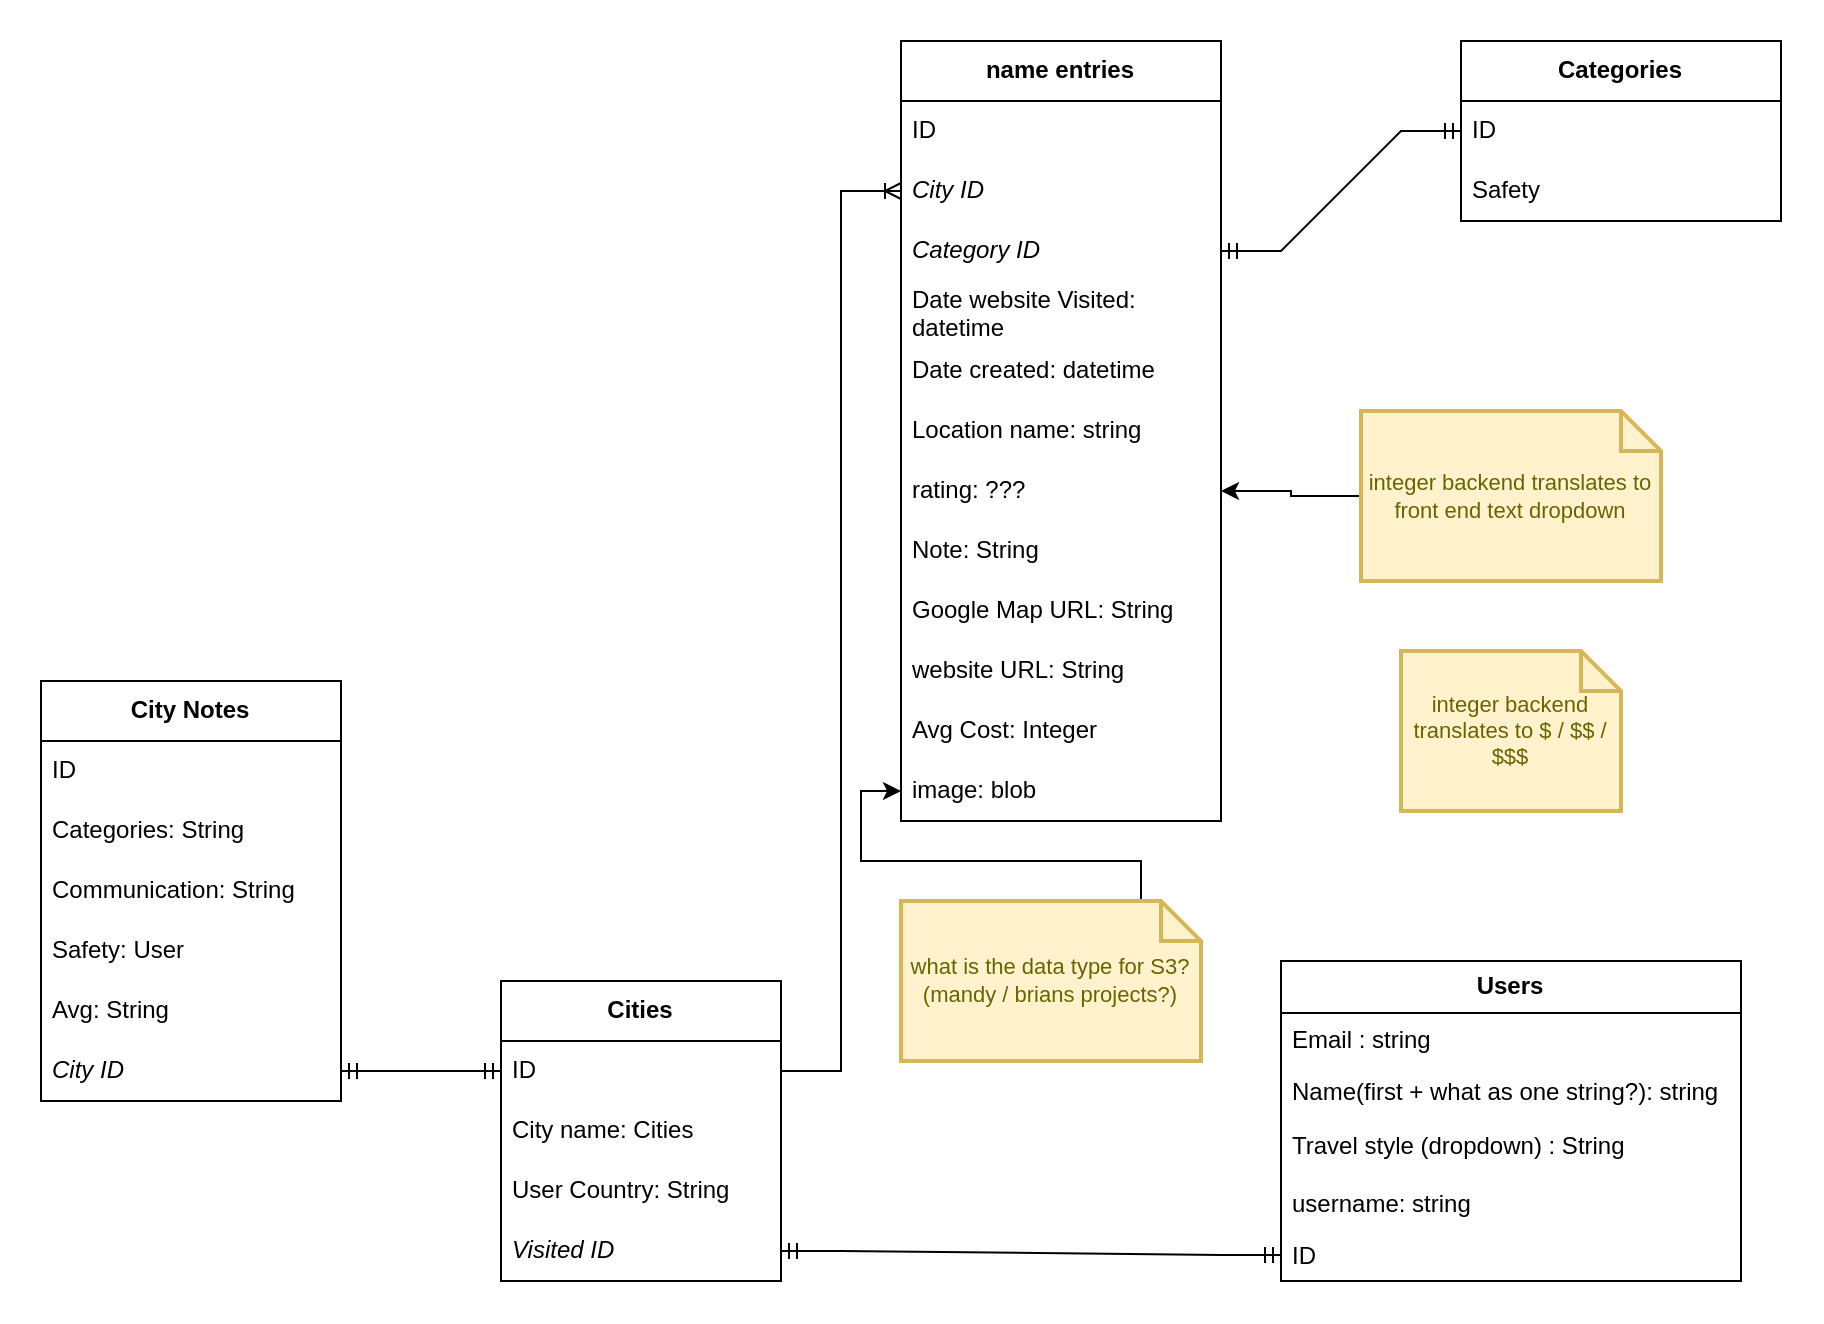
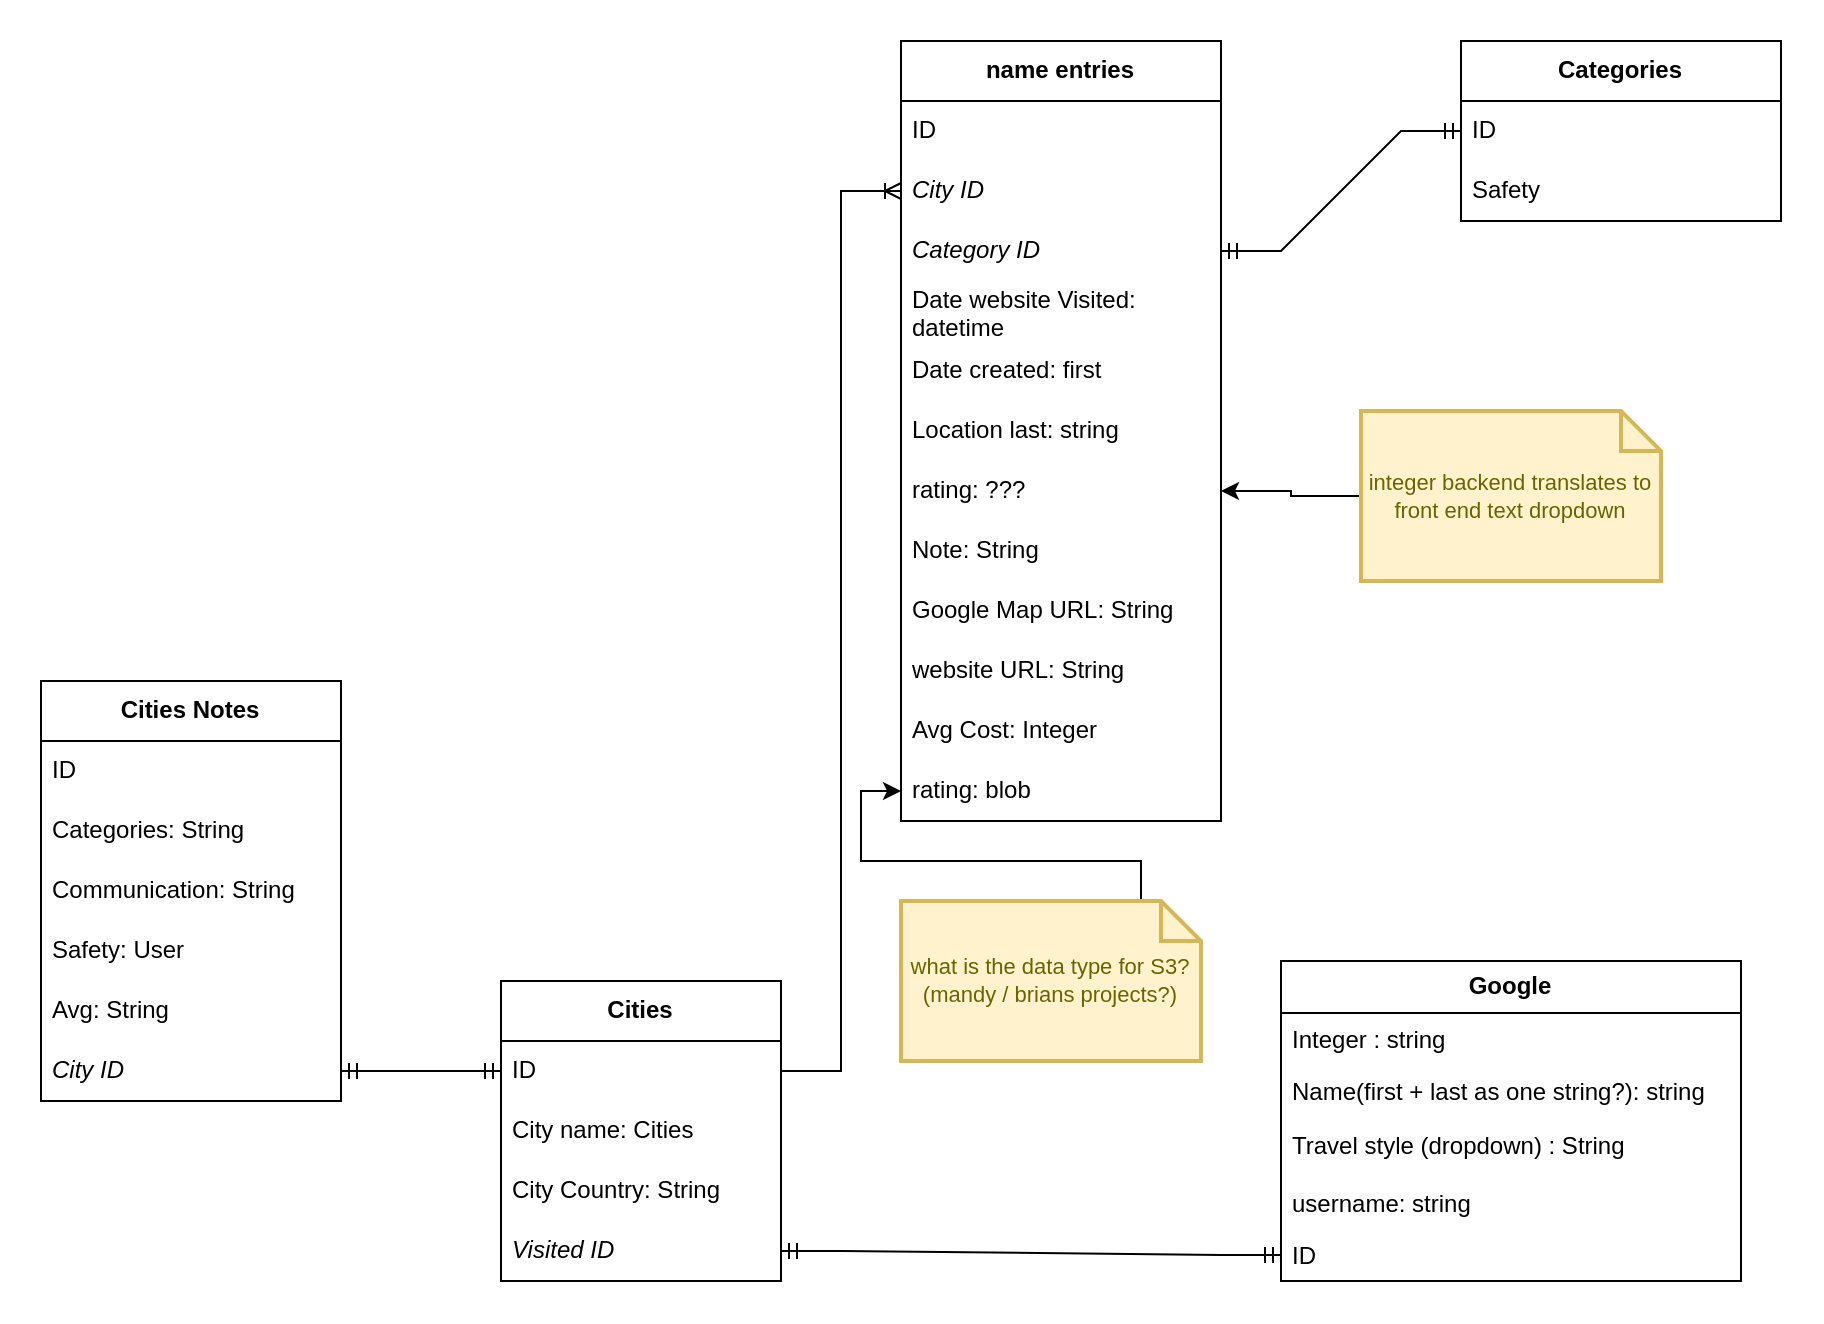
(1048, 371) -> (1028, 371)
(1039, 431) -> (1035, 431)
(191, 711) -> (191, 711)
(1511, 731) -> none
(974, 791) -> (981, 791)
(1511, 987) -> (1511, 987)
(1368, 1041) -> (1388, 1041)
(1513, 1108) -> (1513, 1108)
(635, 1191) -> (632, 1191)
